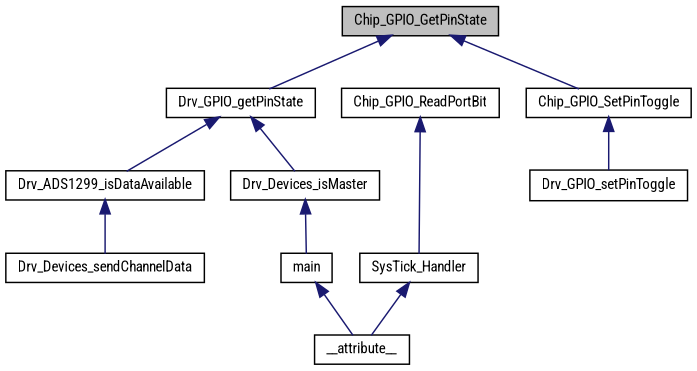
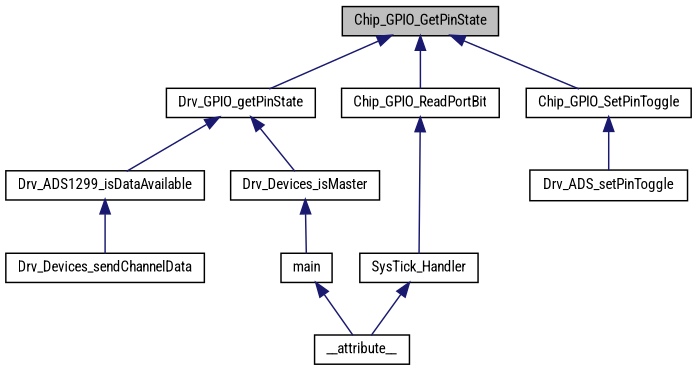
none -> (420, 70)
(609, 185) -> (609, 185)
